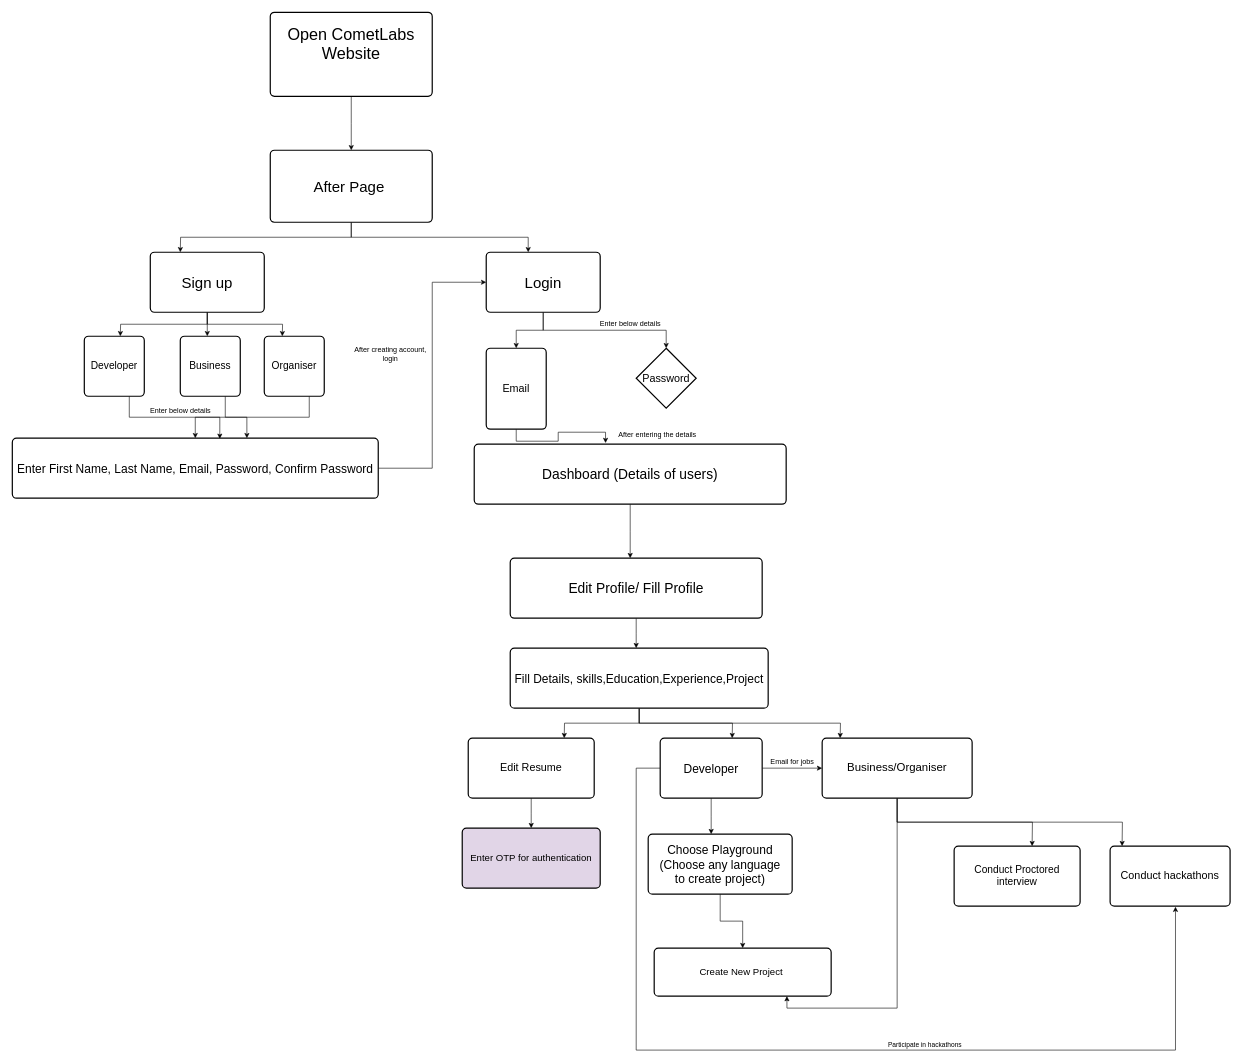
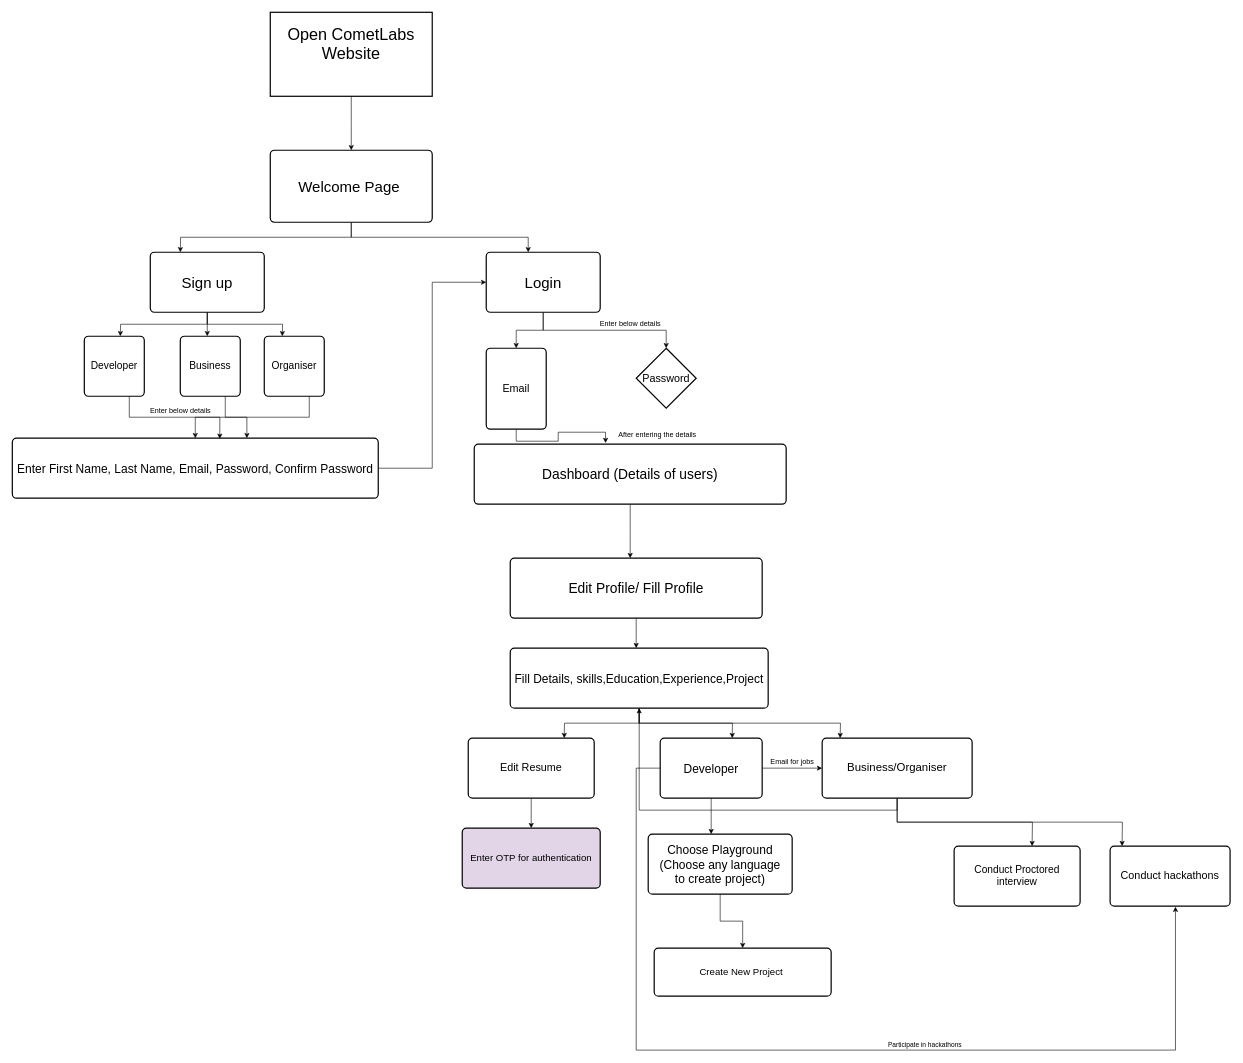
(351, 54) -> (351, 54)
(351, 186) -> (351, 186)
(390, 354) -> none
(787, 1001) -> (725, 810)
